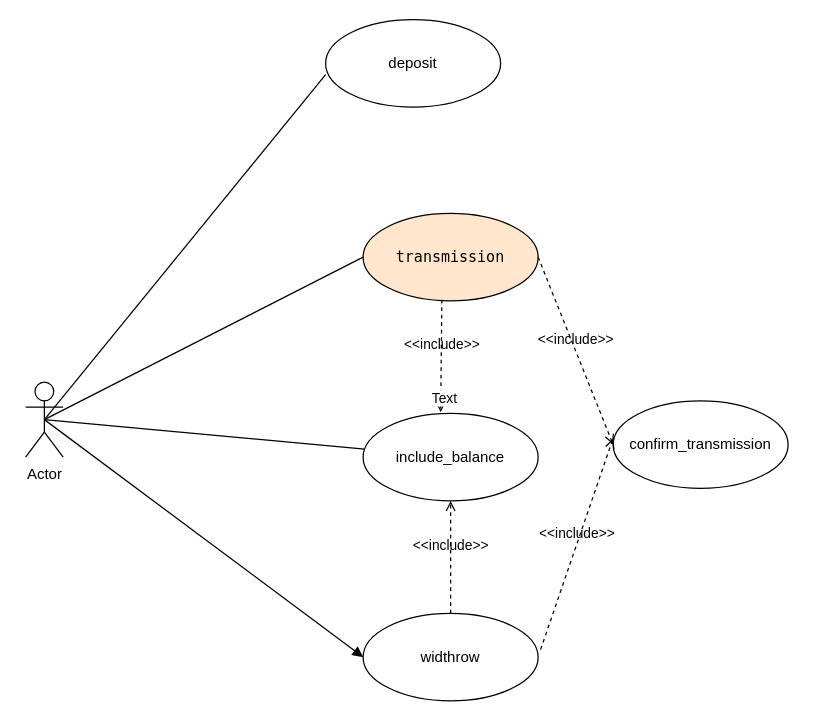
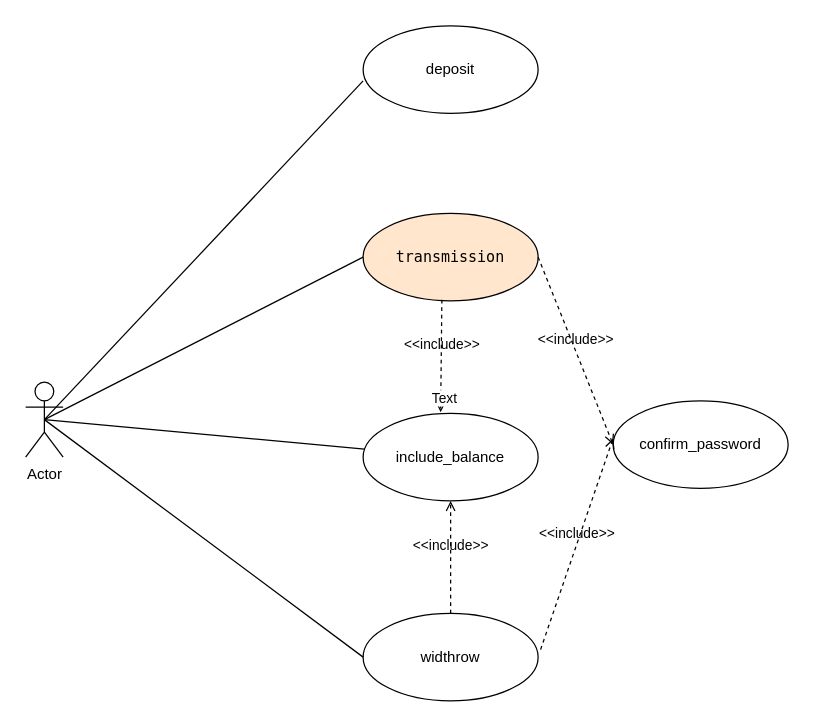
(413, 63) -> (451, 69)
(701, 444) -> (701, 444)
(353, 650) -> (358, 653)
